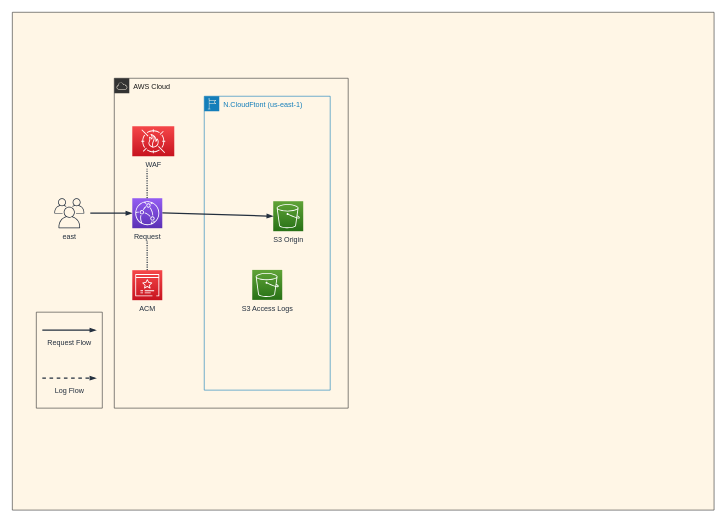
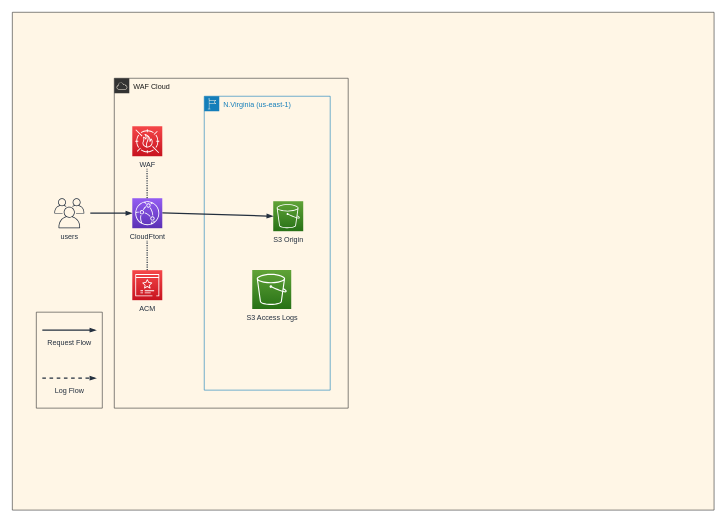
(150, 87) -> (150, 87)
(269, 105) -> (263, 105)
(153, 141) -> (147, 141)
(70, 237) -> (70, 237)
(148, 237) -> (148, 237)
(267, 285) -> (272, 290)
